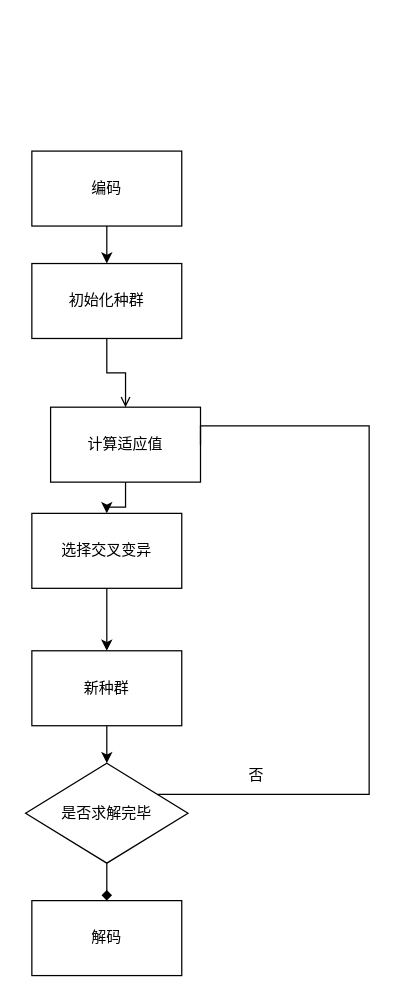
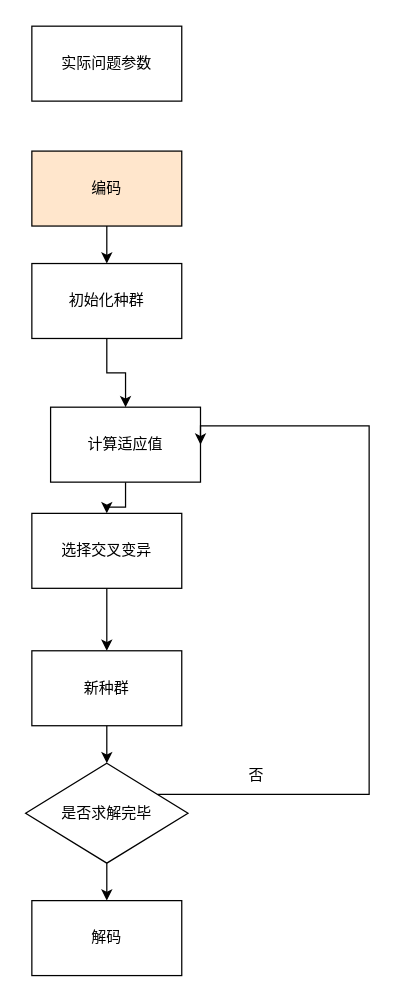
none -> (107, 63)
(107, 188) -> (107, 188)
(126, 399) -> (126, 397)
(201, 437) -> (201, 434)
(107, 890) -> (107, 891)
